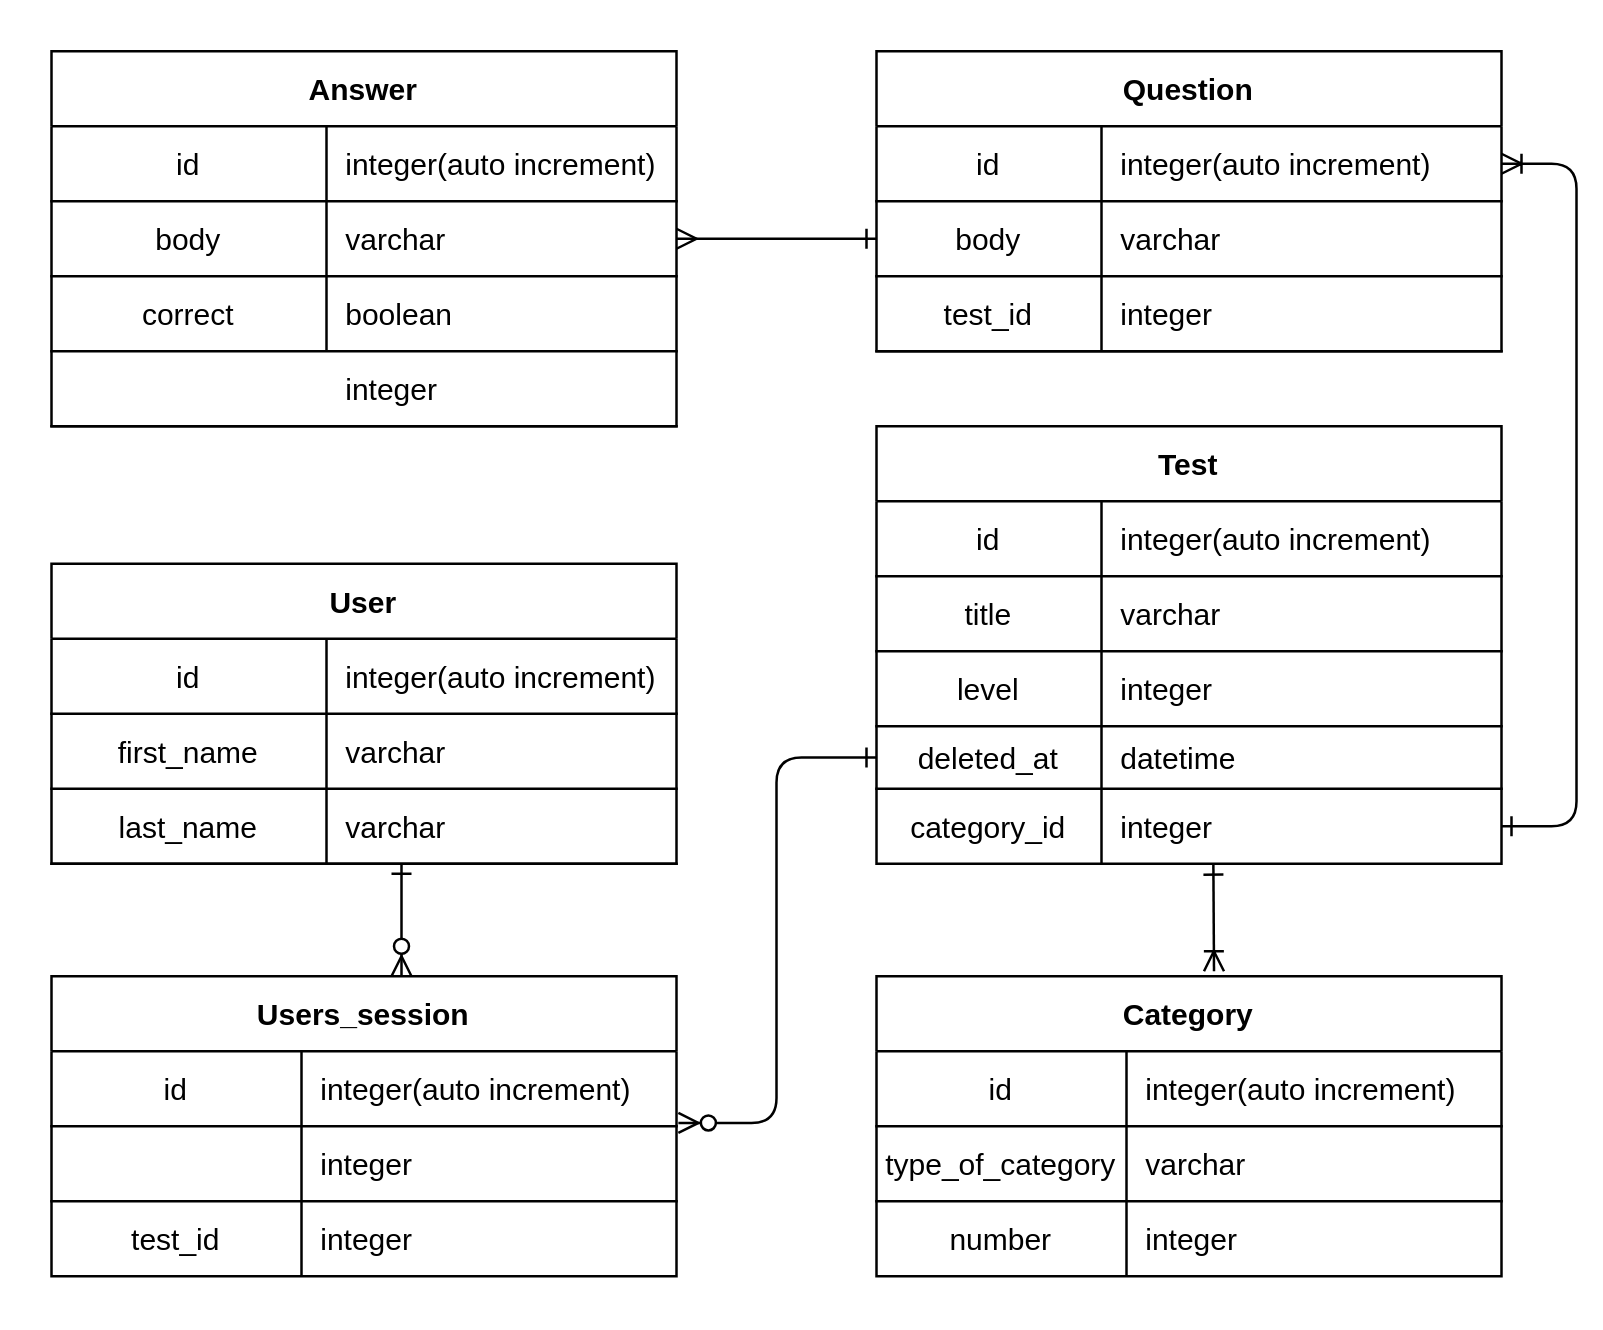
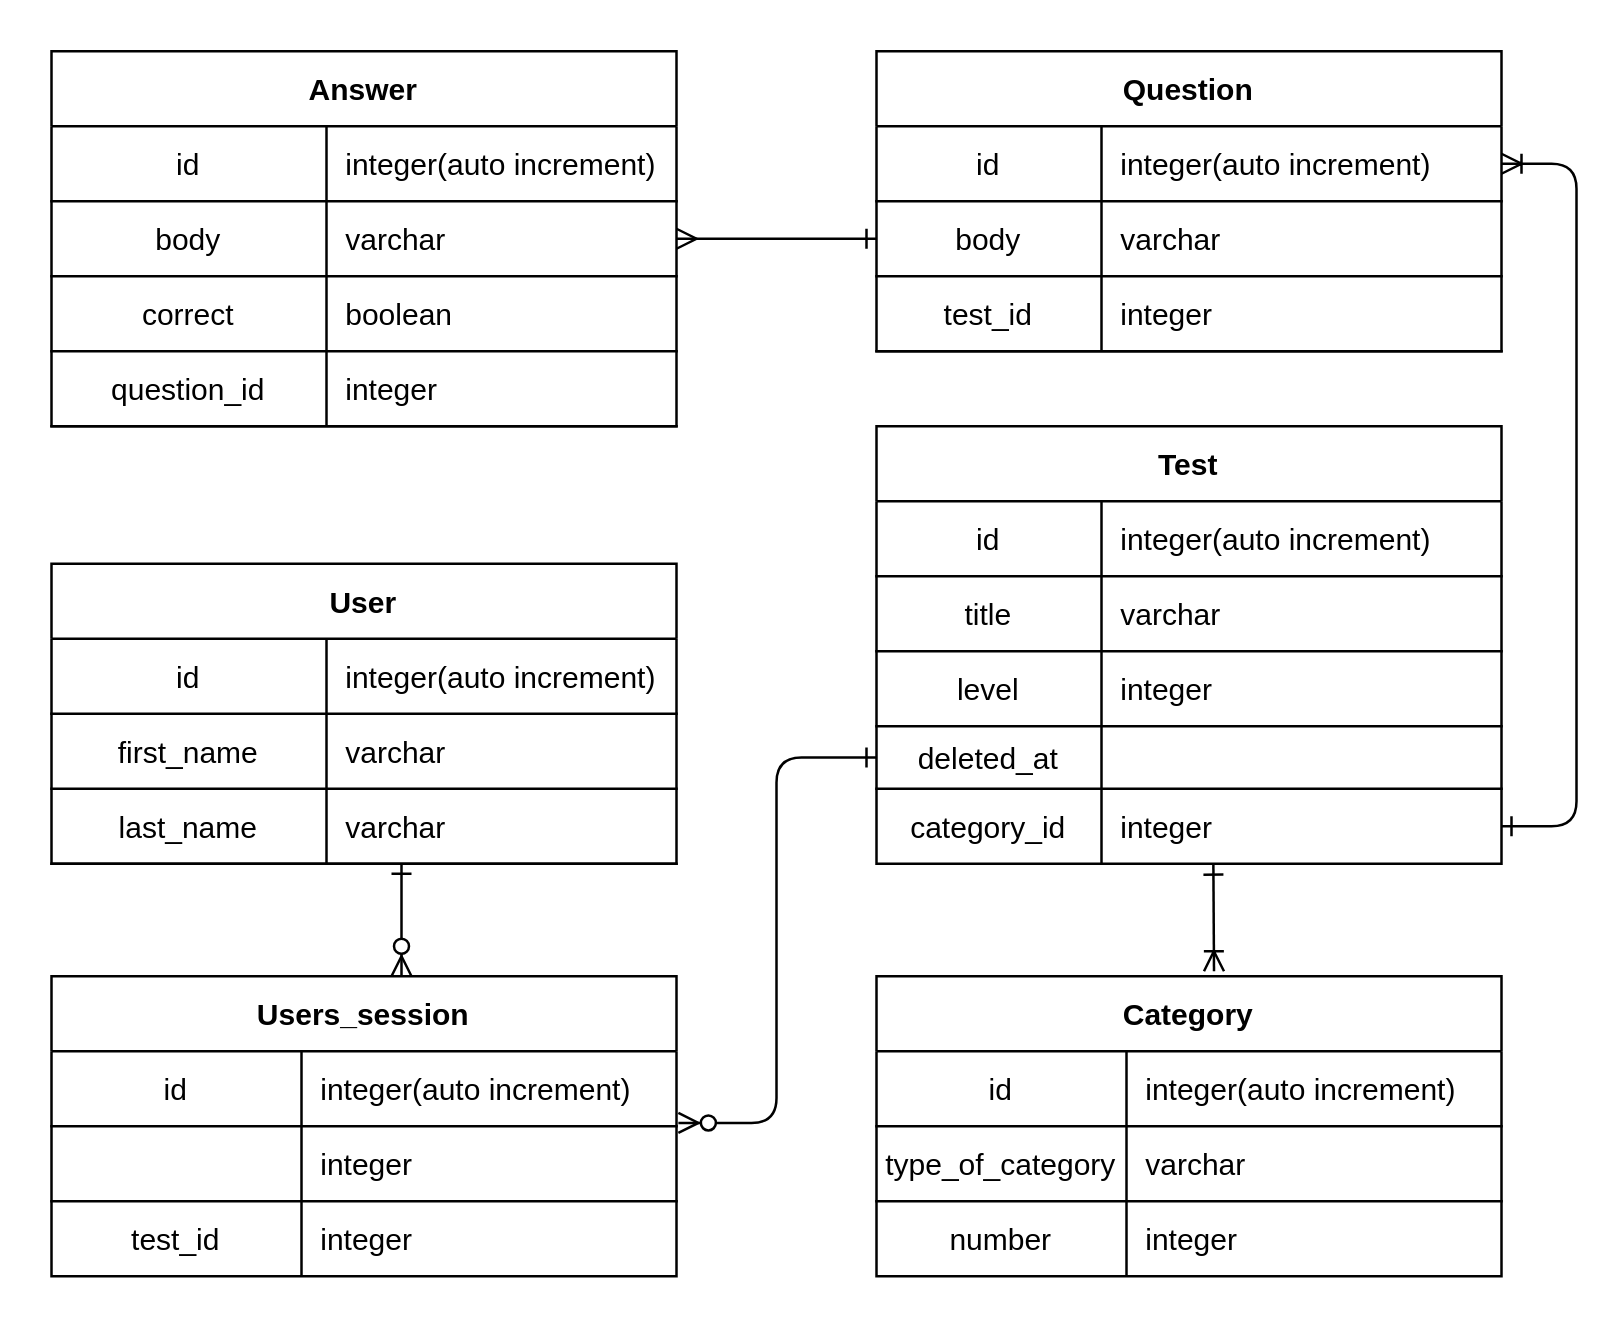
none -> (189, 389)
(1301, 758) -> none
